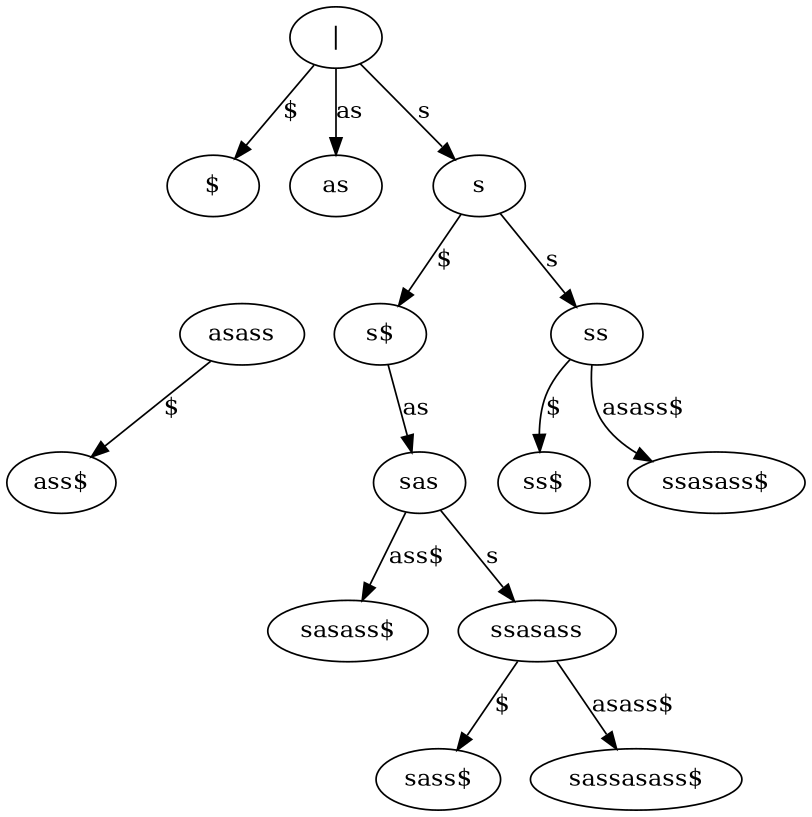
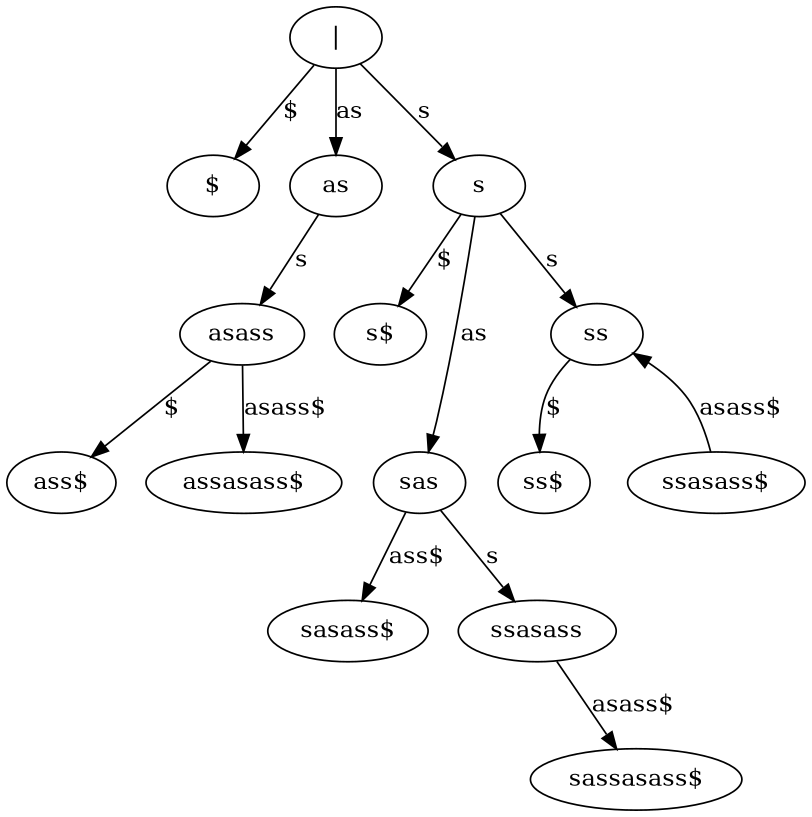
none -> (294, 252)
(398, 400) -> (456, 326)
(600, 417) -> (689, 400)
none -> (244, 483)
(438, 779) -> none
